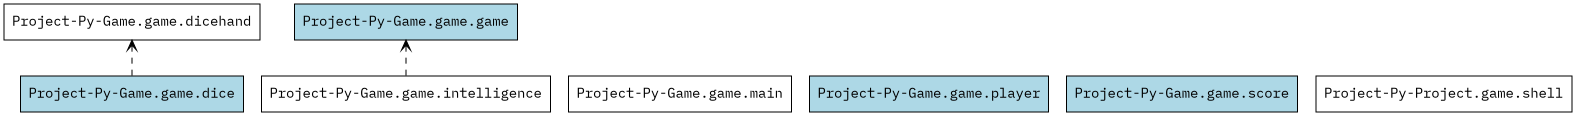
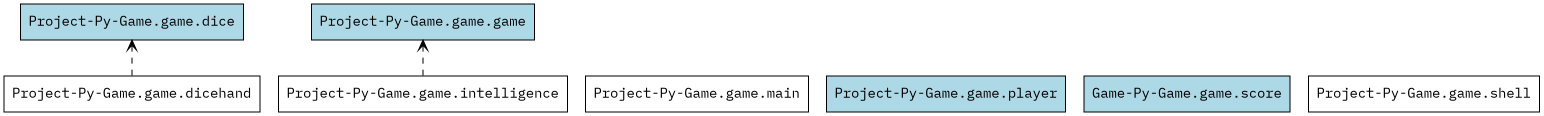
(132, 63) -> (132, 63)
(1182, 94) -> (1187, 94)
(1444, 94) -> (1424, 94)
